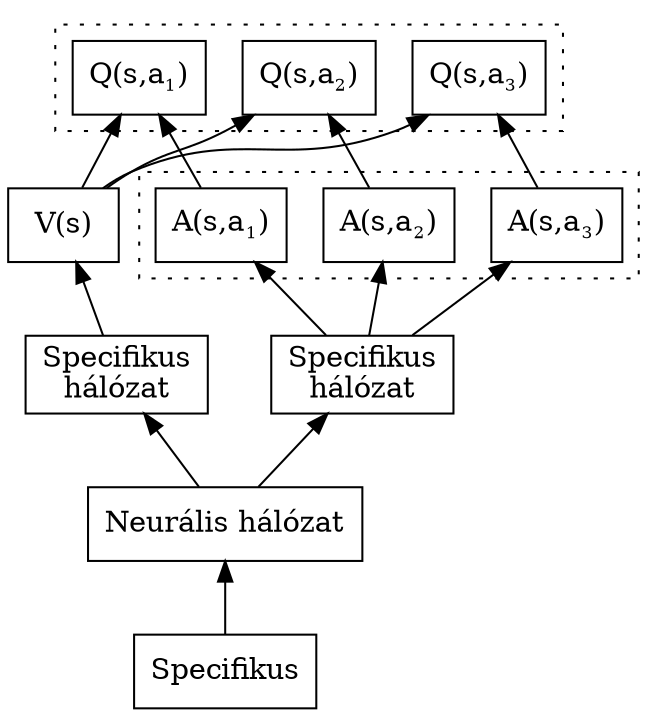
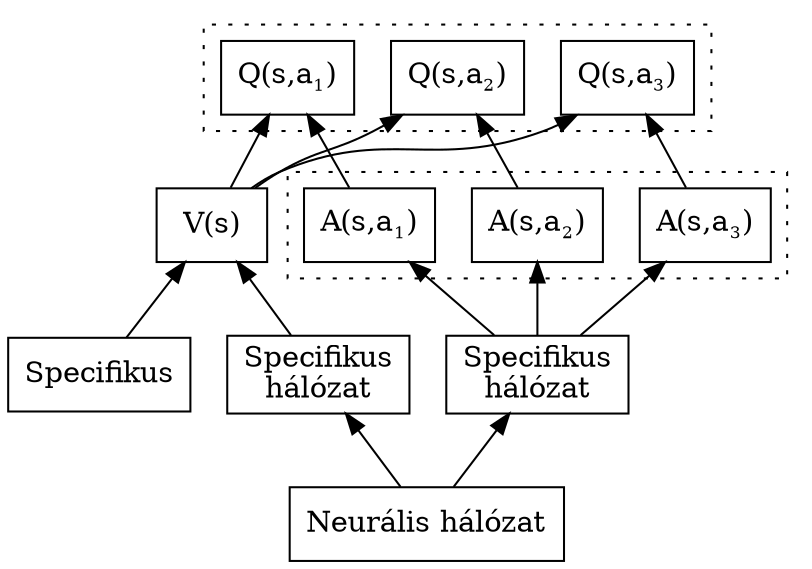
(225, 608) -> (149, 308)
